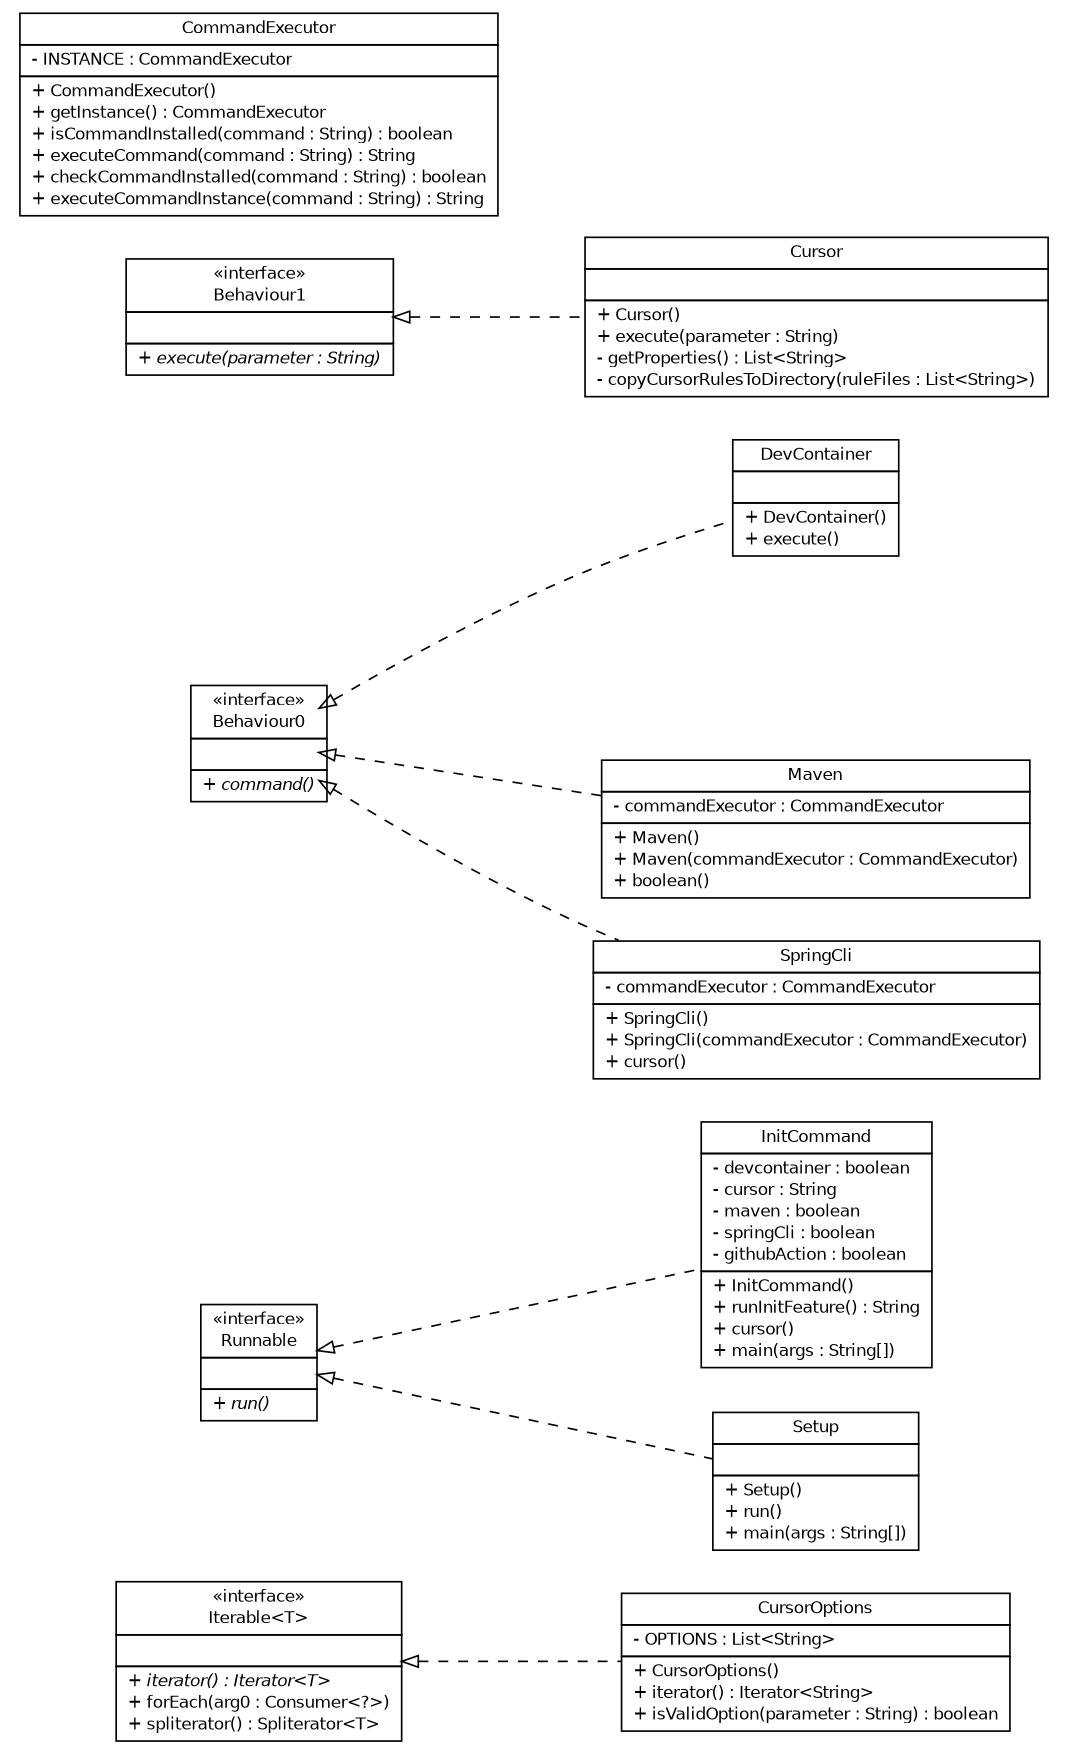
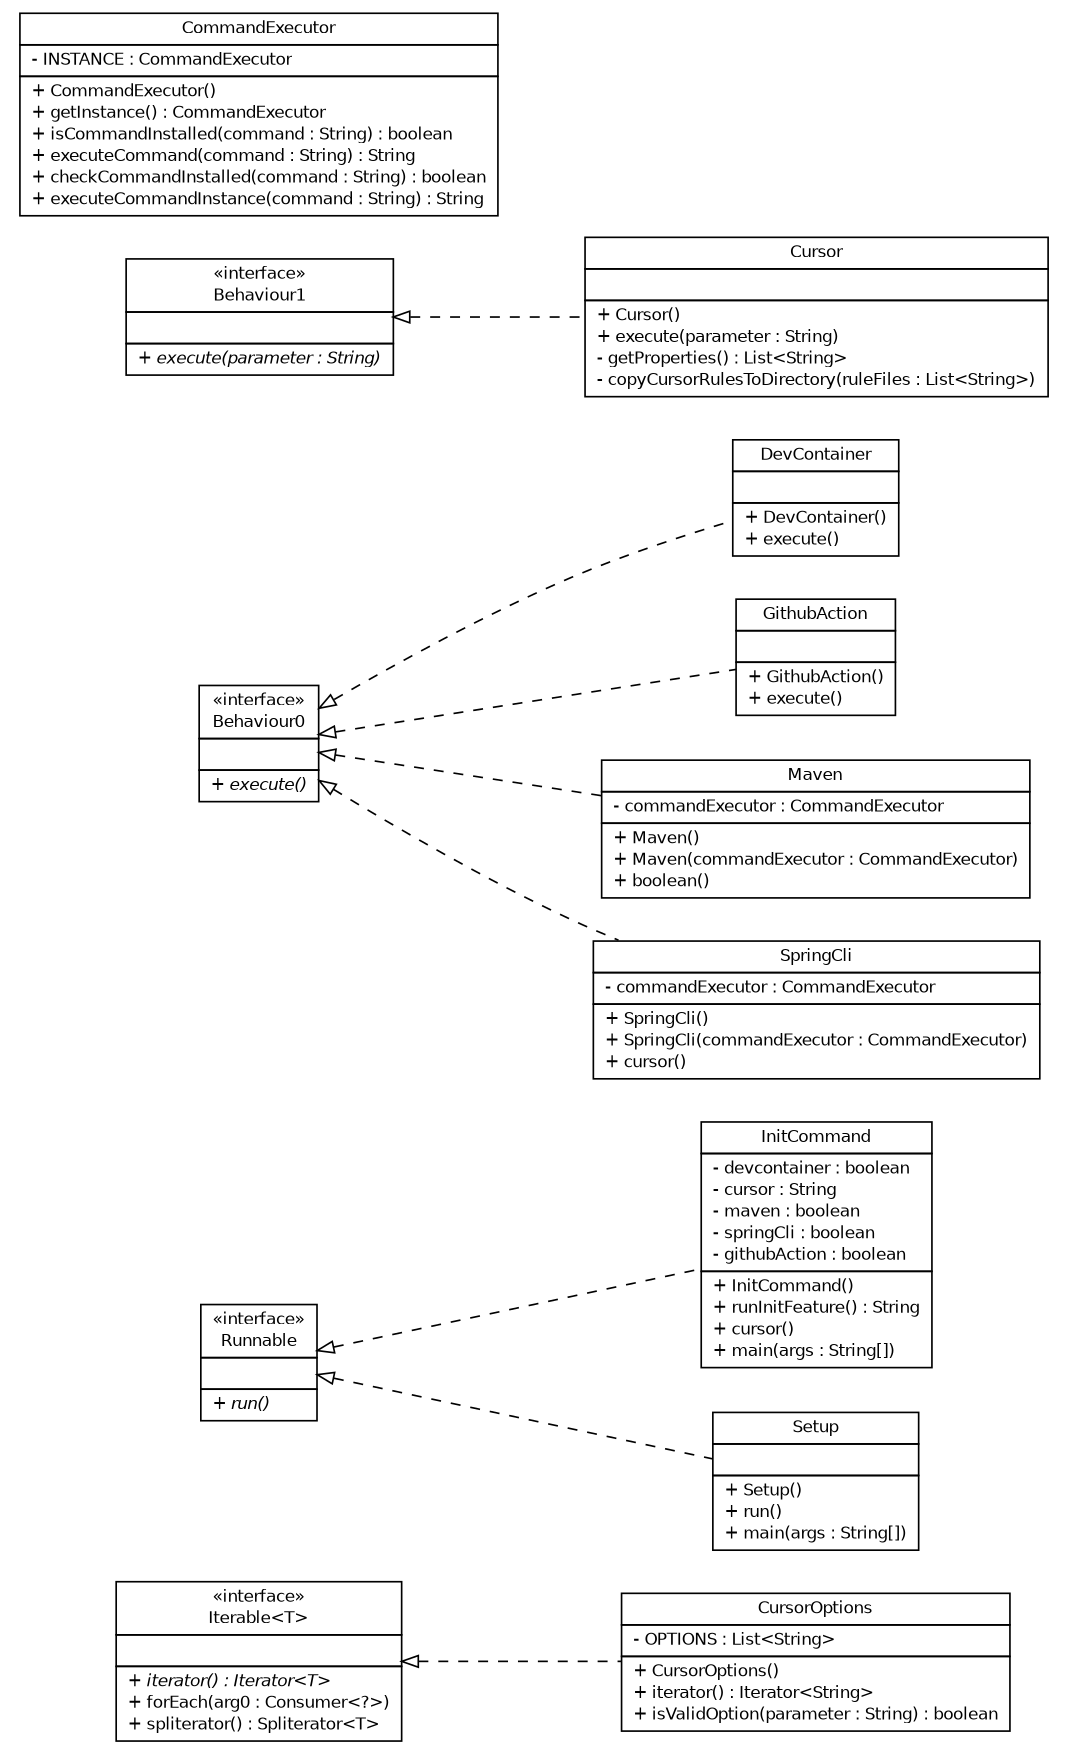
none -> (816, 657)
(259, 785) -> (259, 785)
